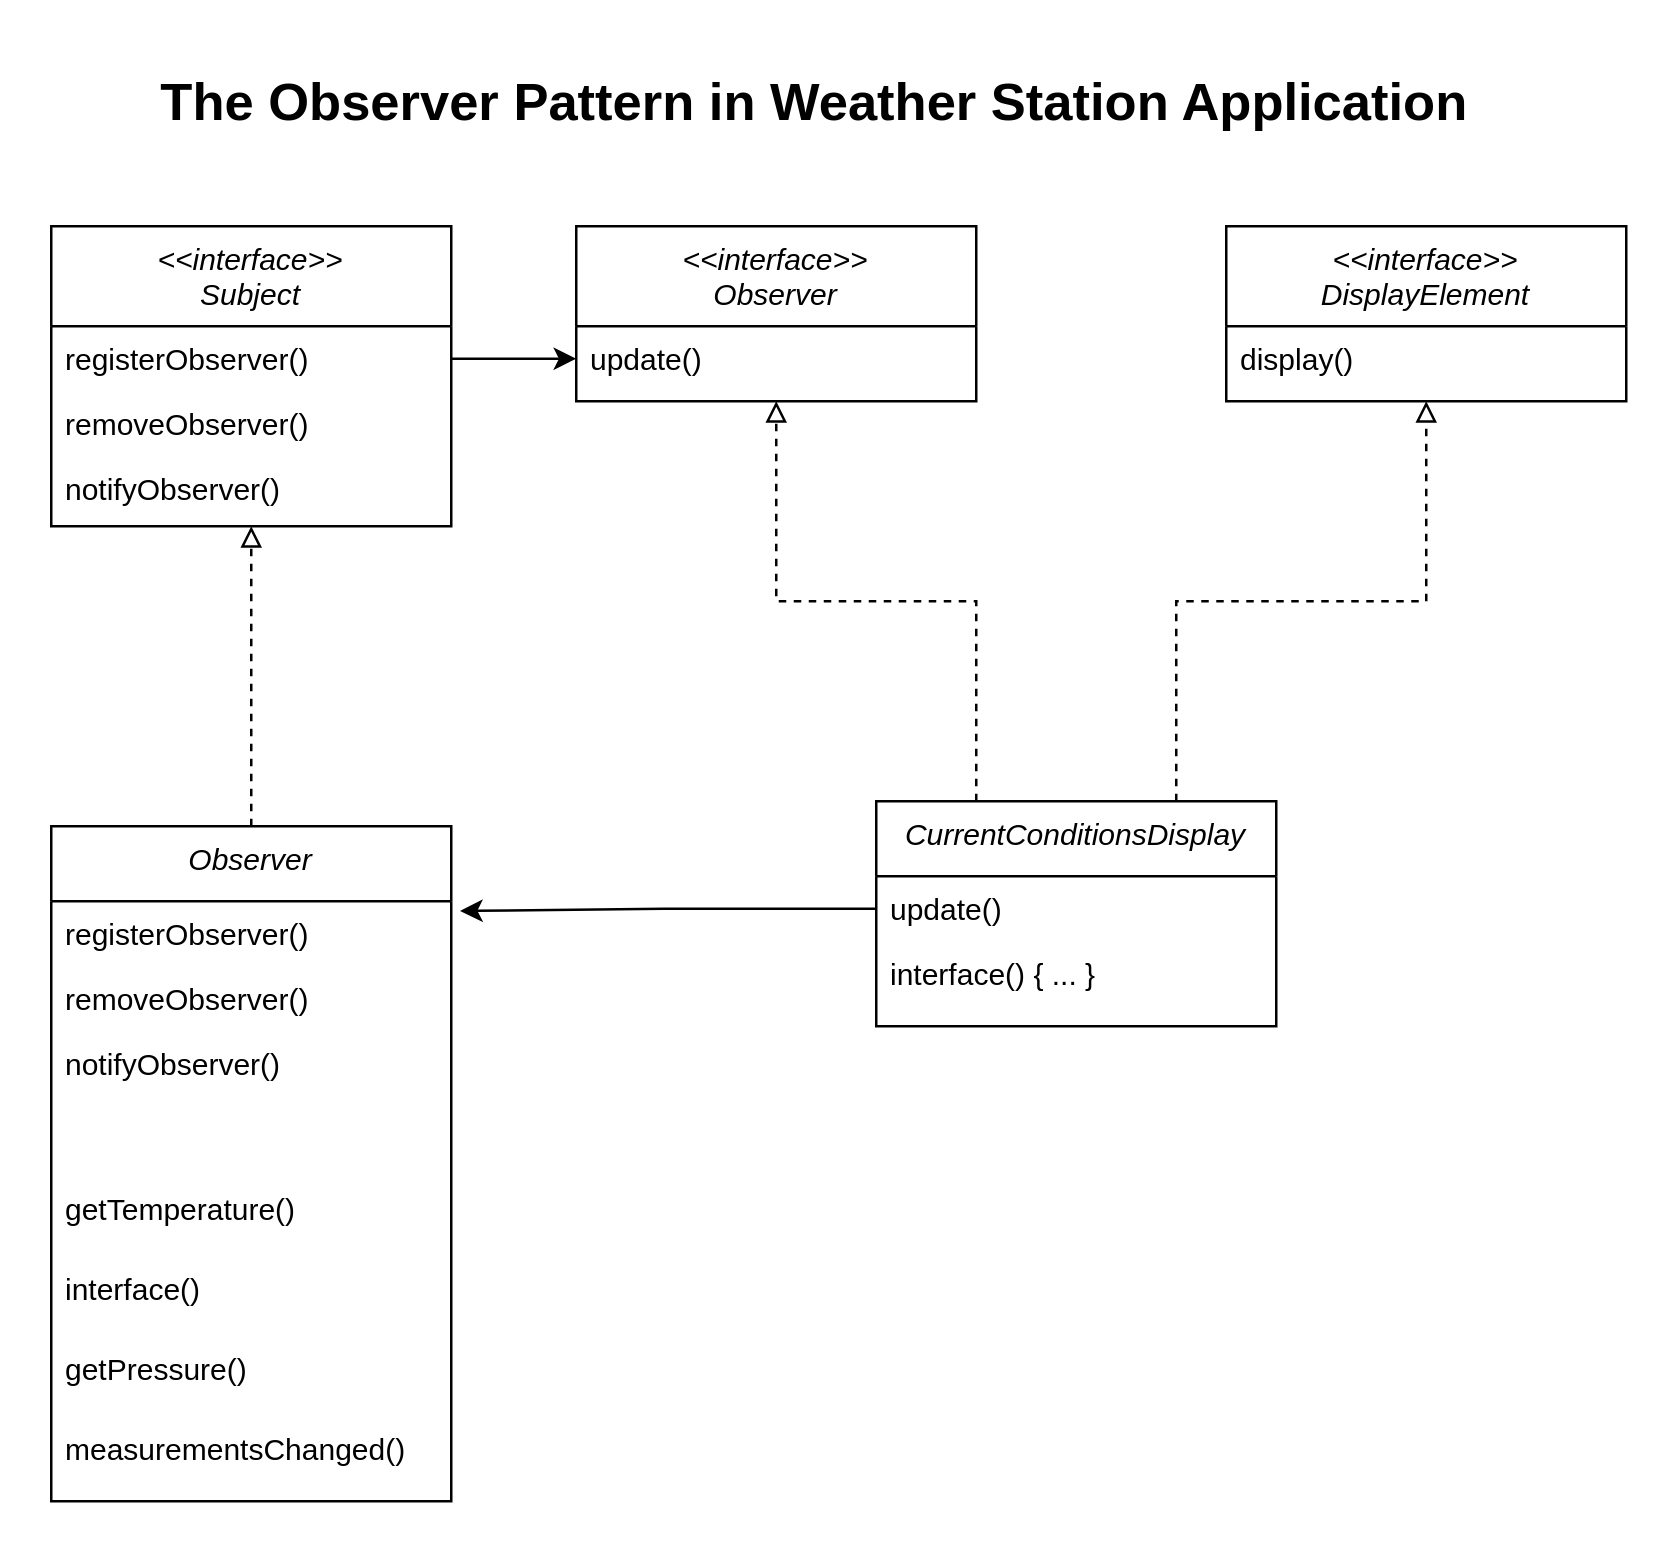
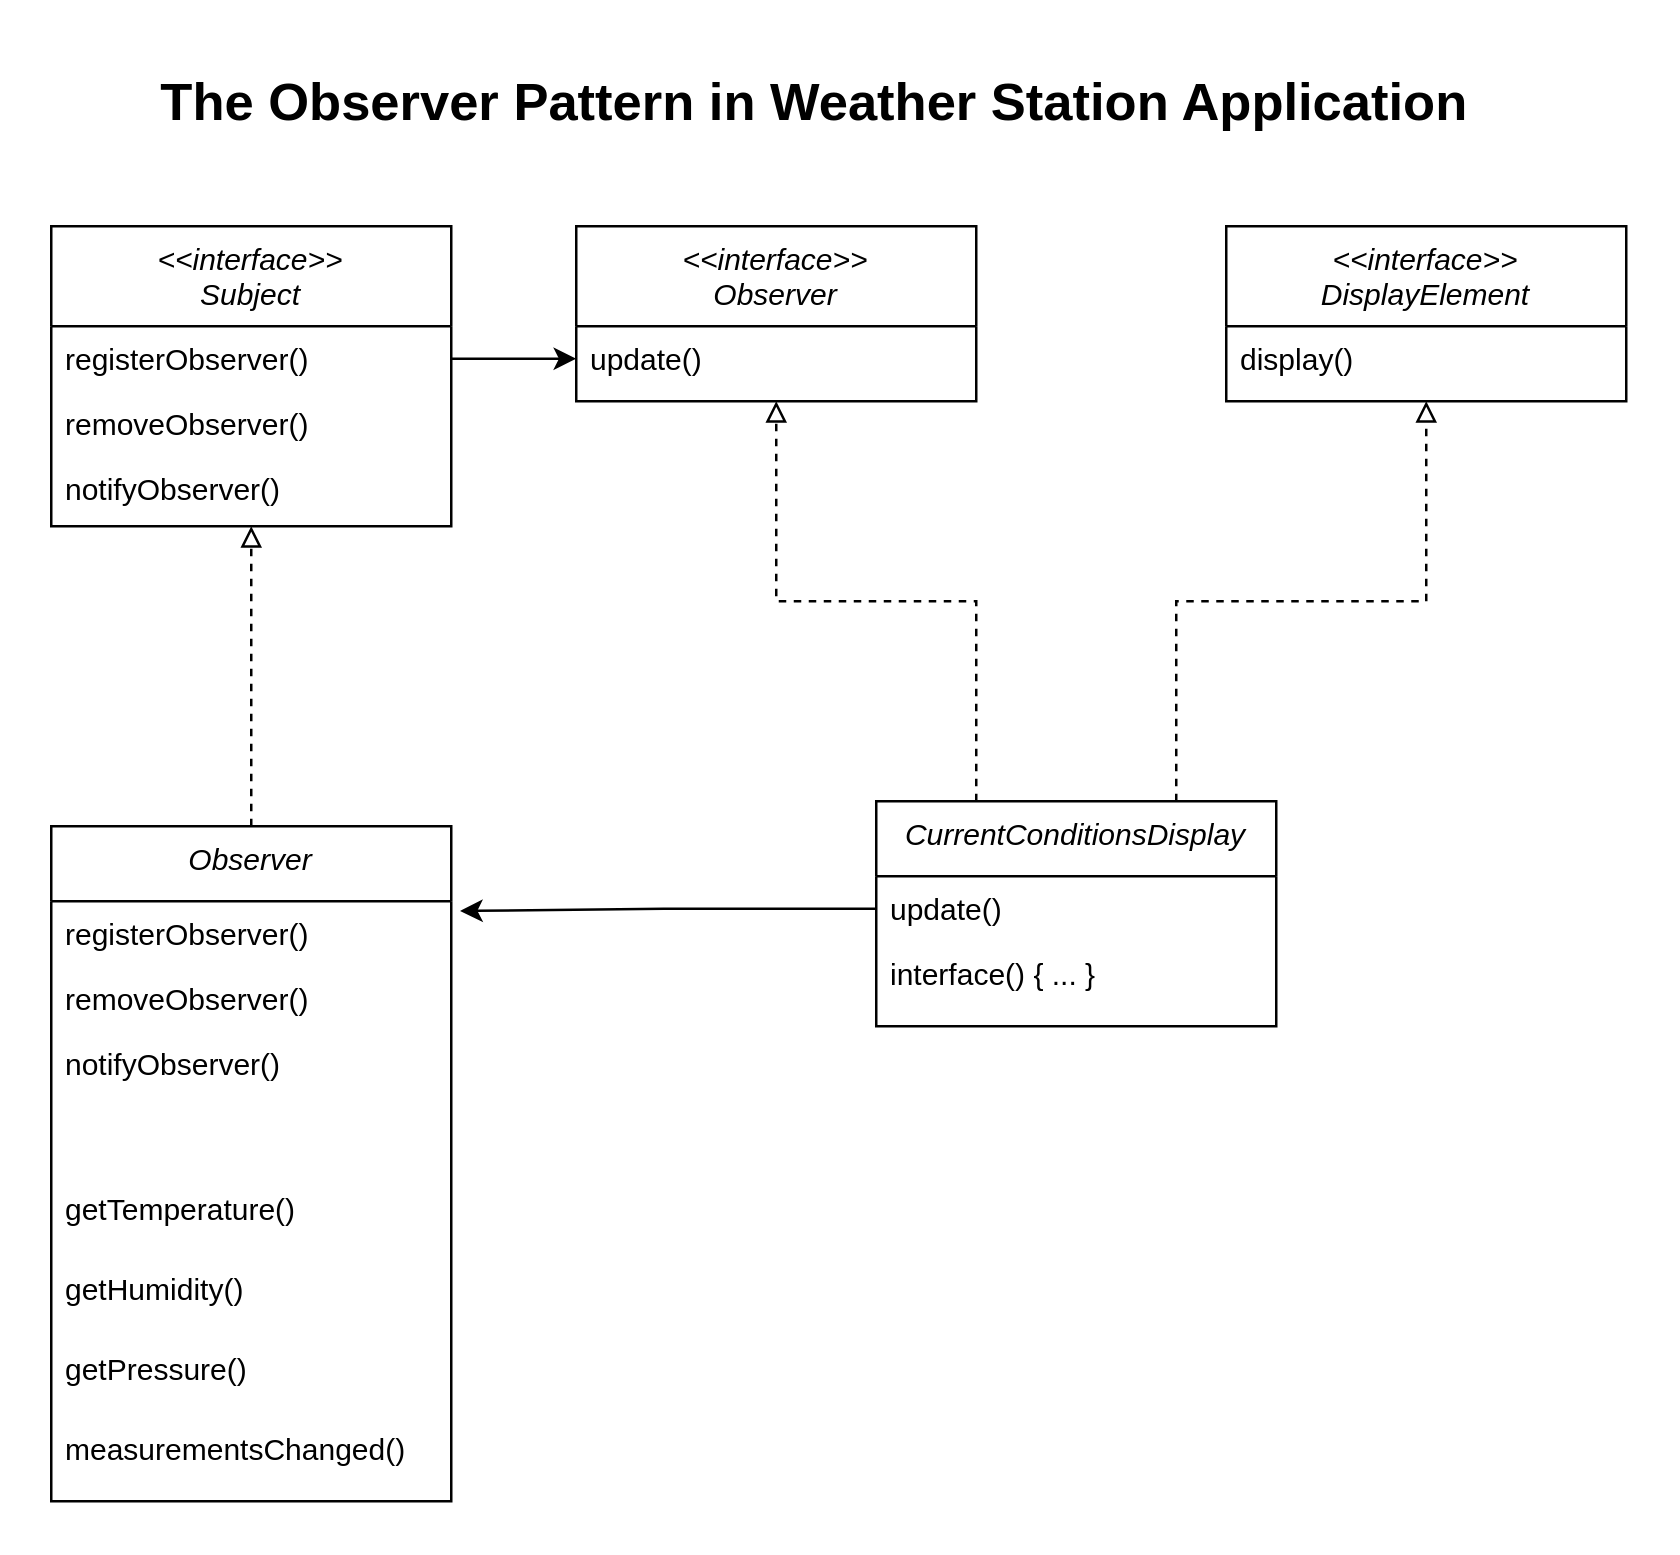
(154, 1290) -> (166, 1290)
